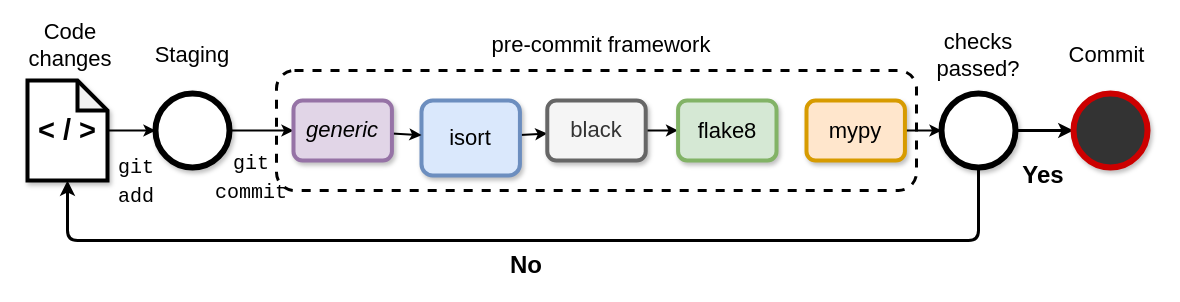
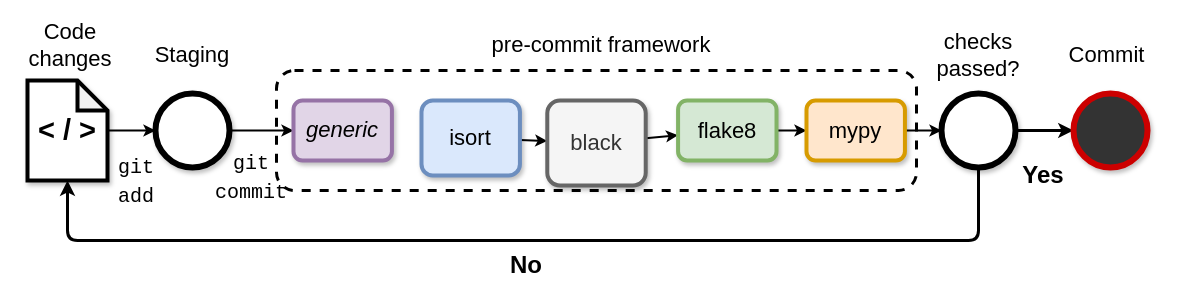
none -> (788, 130)
(597, 131) -> (597, 143)
(402, 134) -> none
